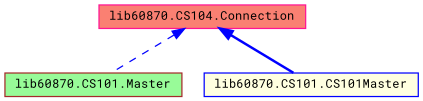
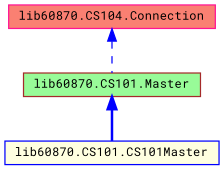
(262, 54) -> (112, 125)
